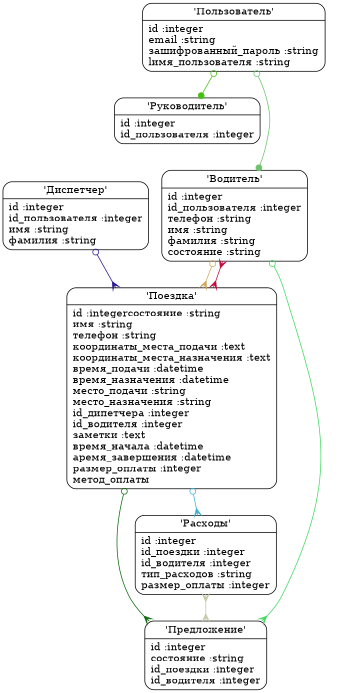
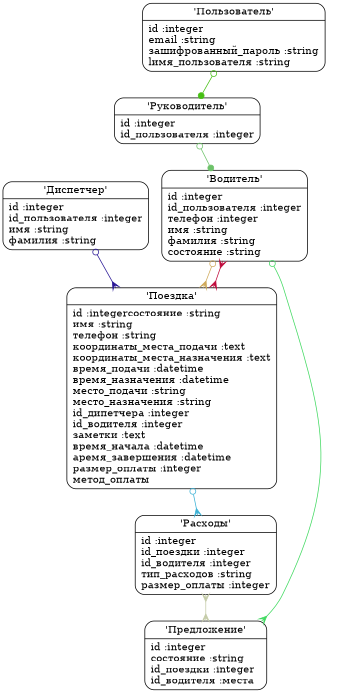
(270, 120) -> (205, 157)
(210, 219) -> (213, 219)
(118, 558) -> none
(206, 681) -> (202, 681)
